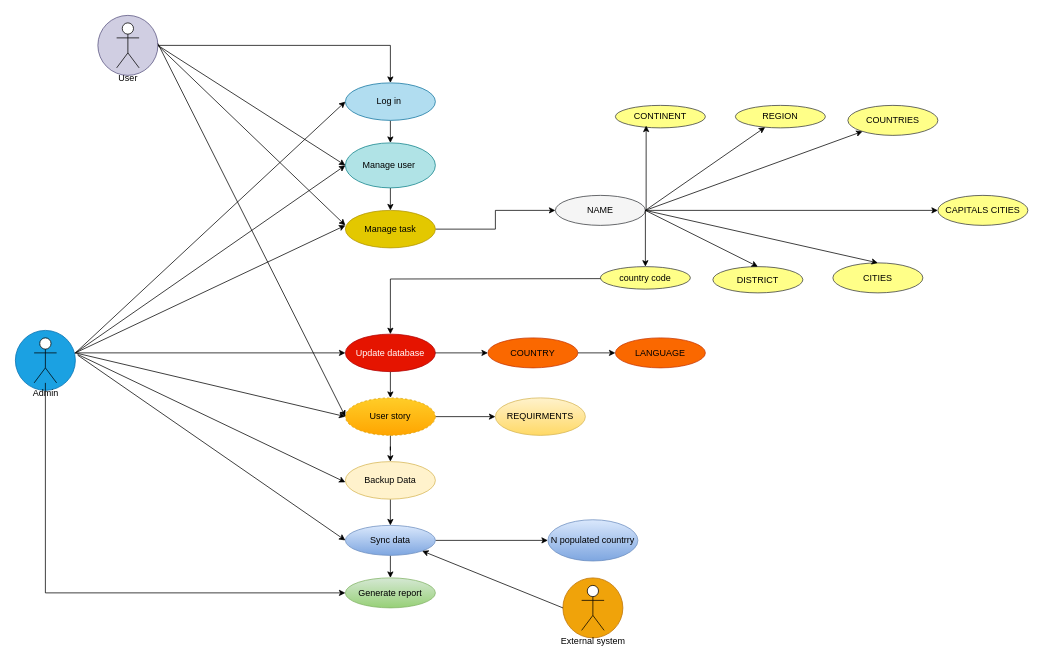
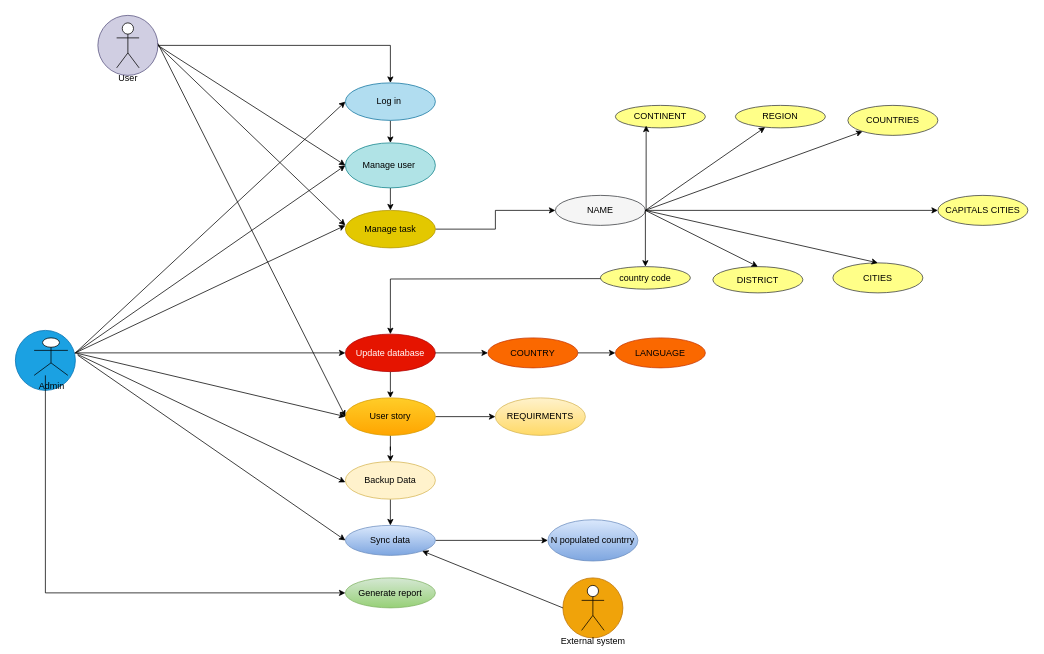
(45, 360) -> (51, 357)
(390, 417) -> (390, 417)
(390, 564) -> none
